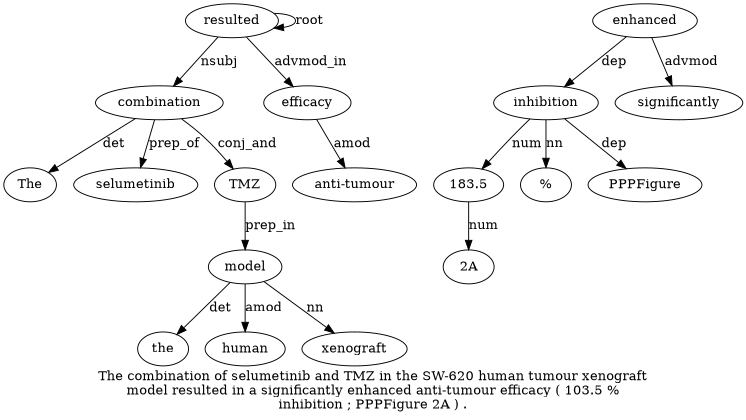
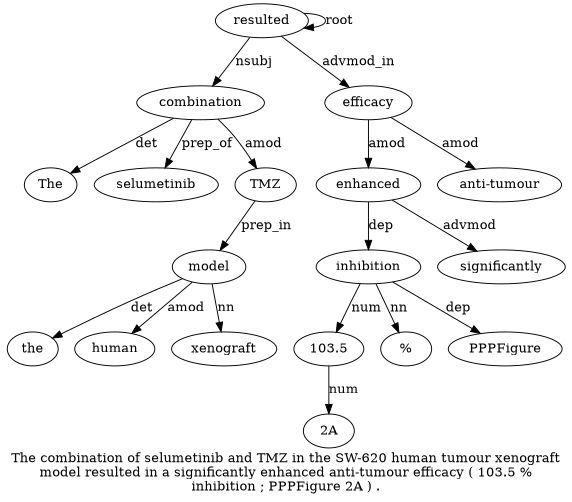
none -> (368, 139)
(248, 144) -> (264, 144)
(469, 185) -> (329, 349)
